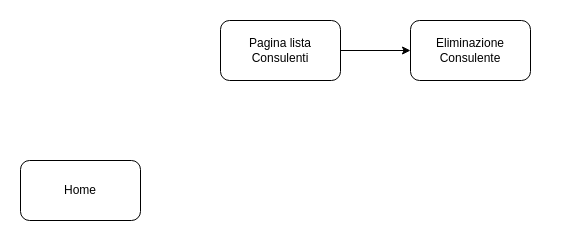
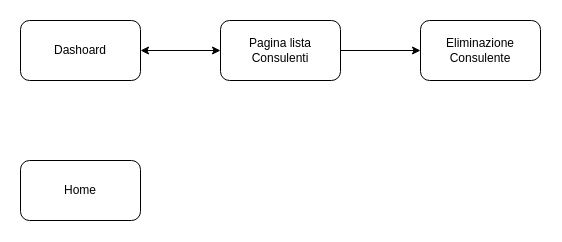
none -> (81, 51)
none -> (180, 51)
(471, 51) -> (481, 51)
